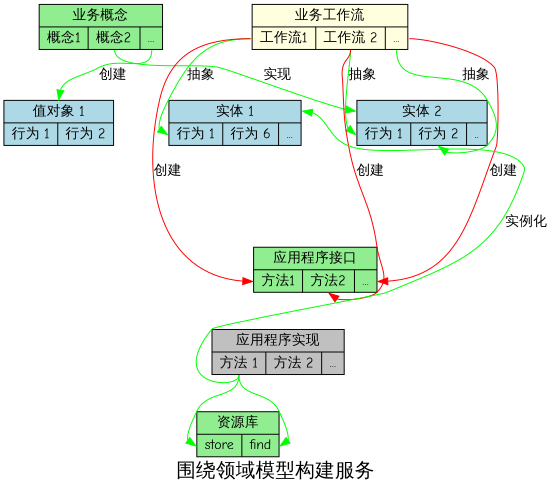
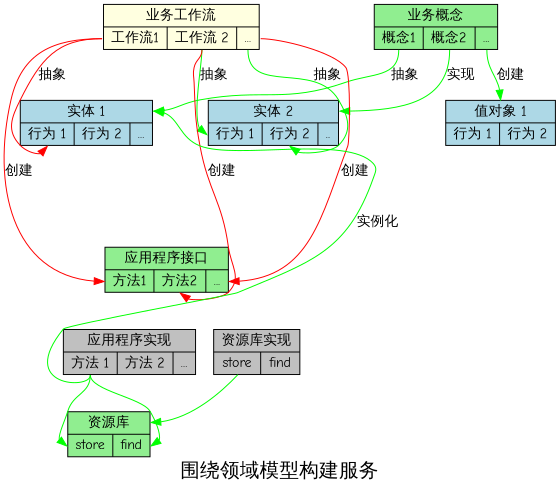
(185, 72) -> (29, 83)
none -> (289, 94)
(251, 134) -> (102, 134)
none -> (257, 352)
